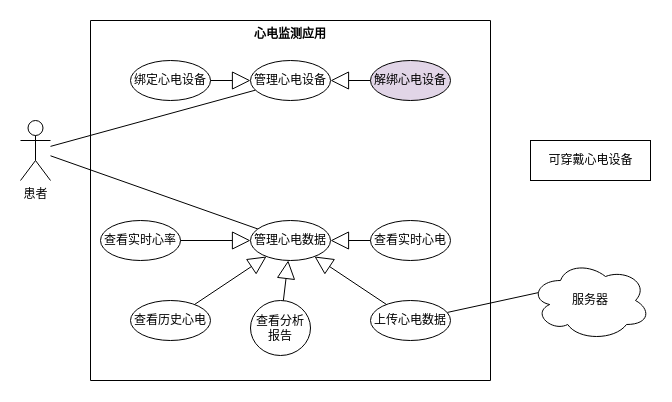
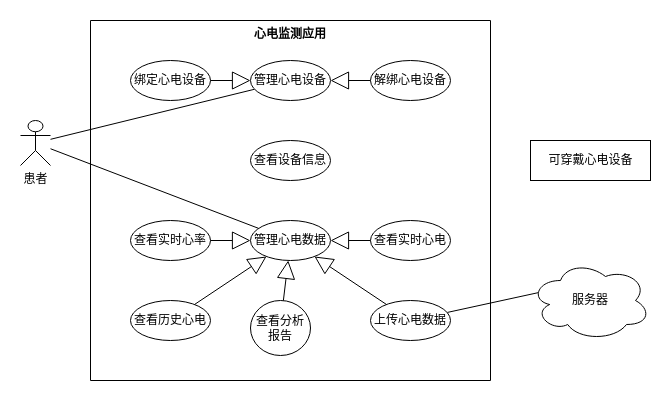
(411, 81) -> (411, 81)
(36, 151) -> (36, 143)
none -> (291, 161)
(141, 241) -> (171, 241)
